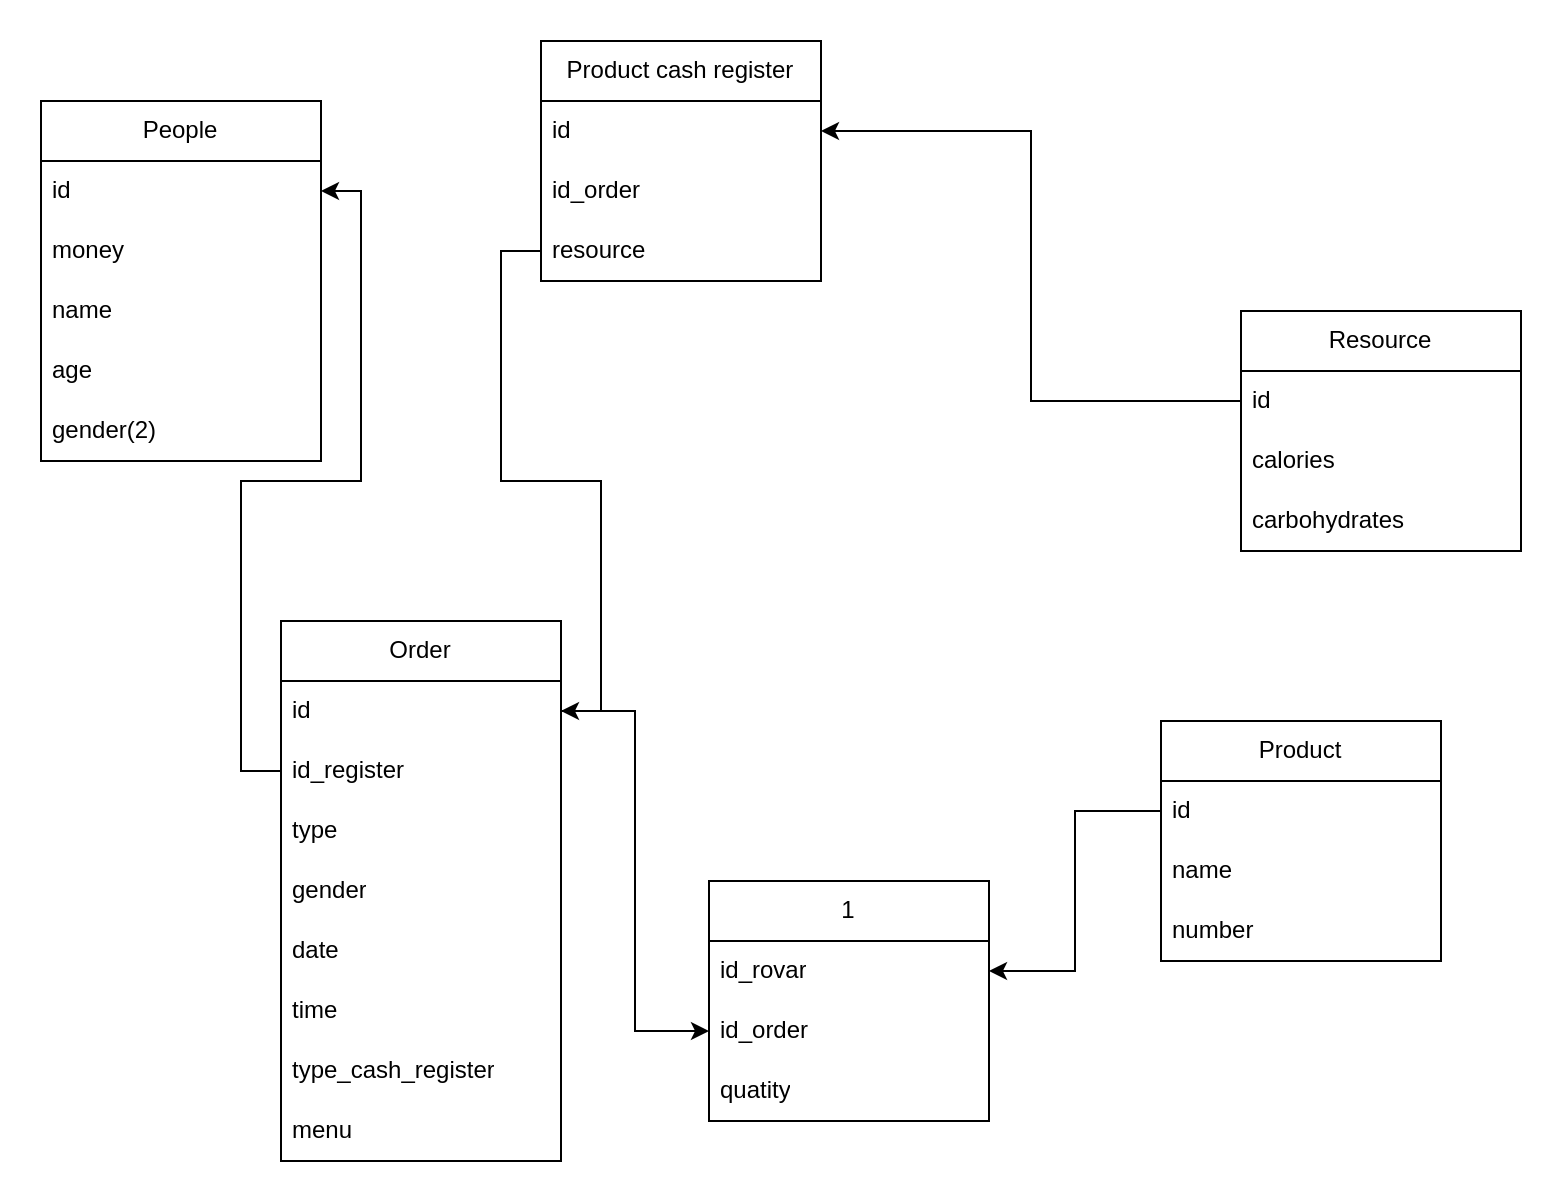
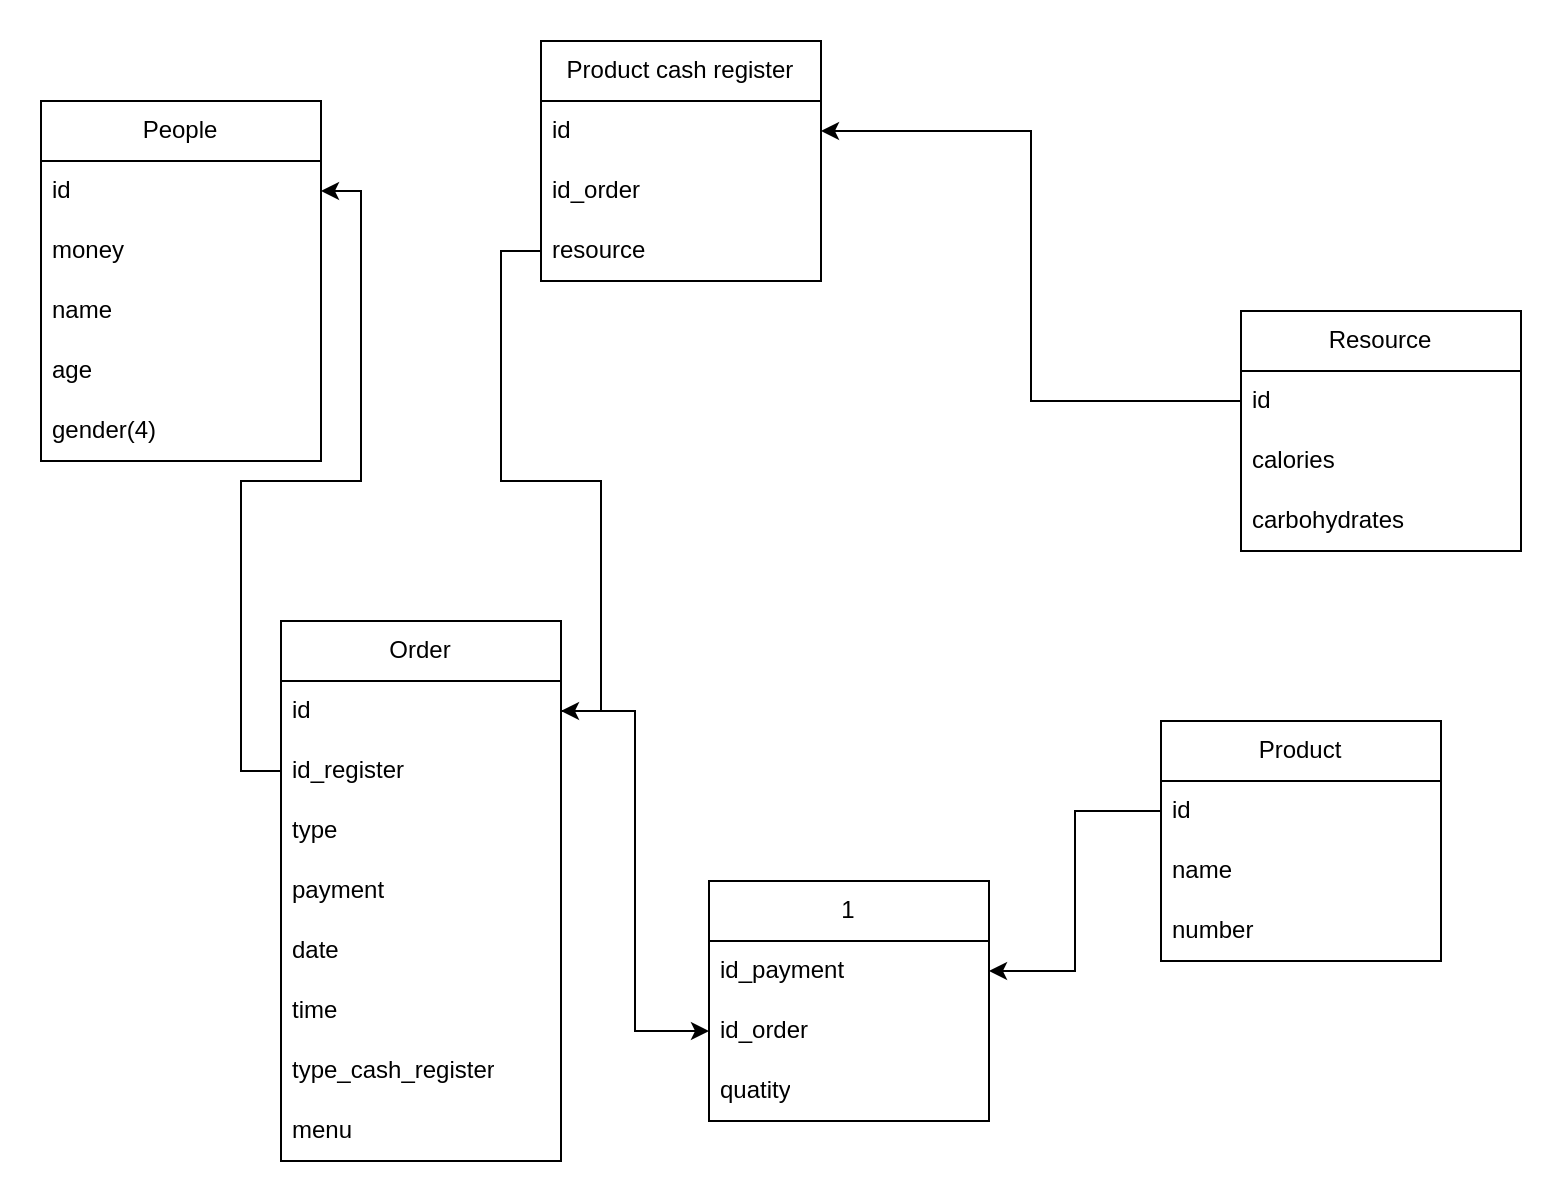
(113, 431) -> (113, 431)
(333, 891) -> (340, 891)
(772, 971) -> (785, 971)
